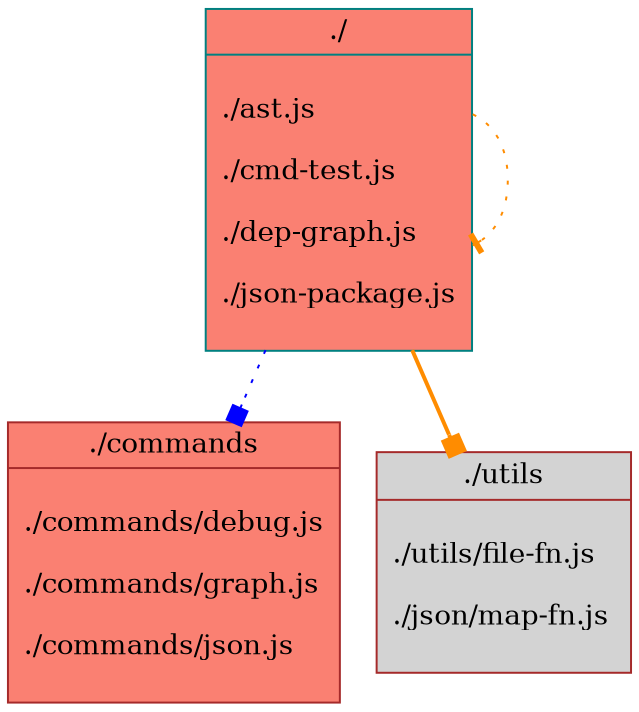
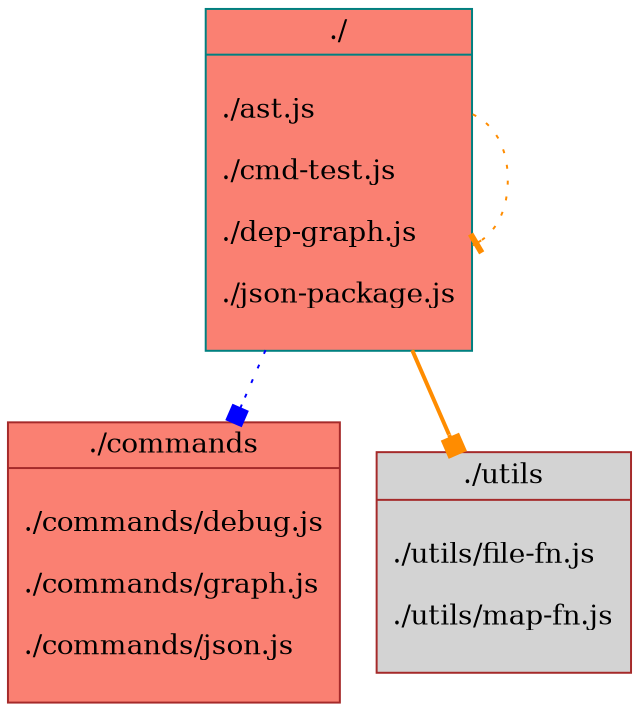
(501, 616) -> (504, 616)
